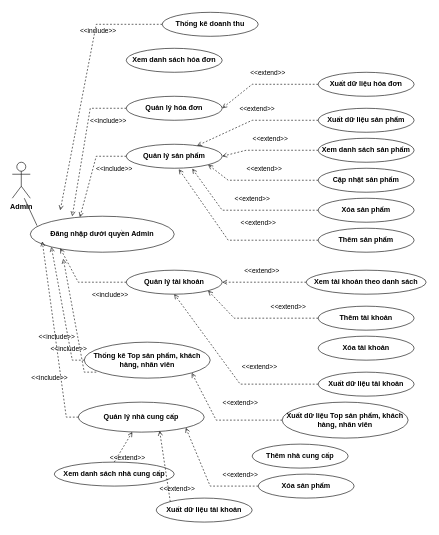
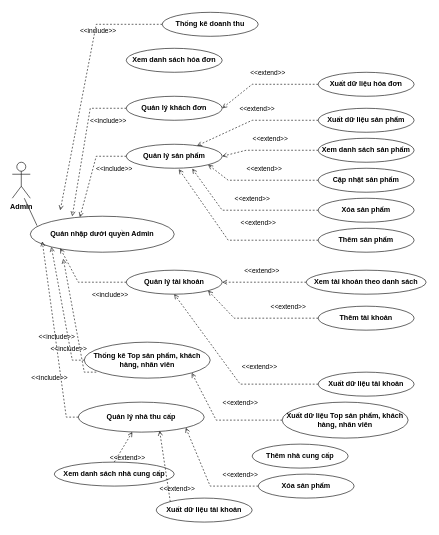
(174, 108) -> (174, 108)
(102, 234) -> (102, 234)
(366, 348) -> none
(141, 417) -> (141, 417)
